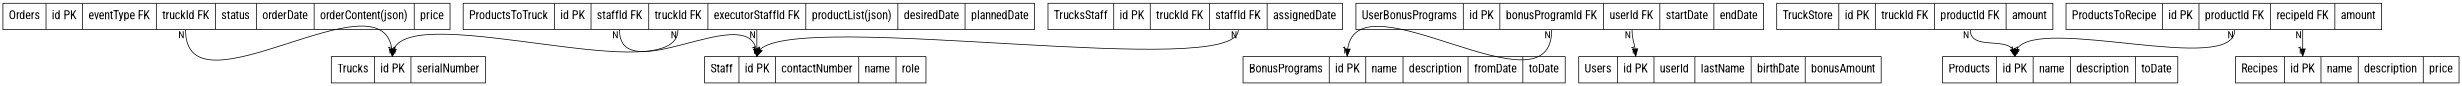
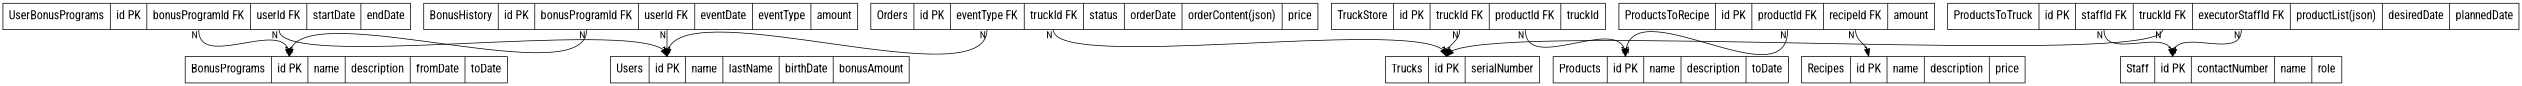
none -> (641, 16)
(1195, 16) -> none
(2029, 16) -> (1583, 16)
none -> (1456, 40)
none -> (830, 44)
(1674, 69) -> (704, 69)
